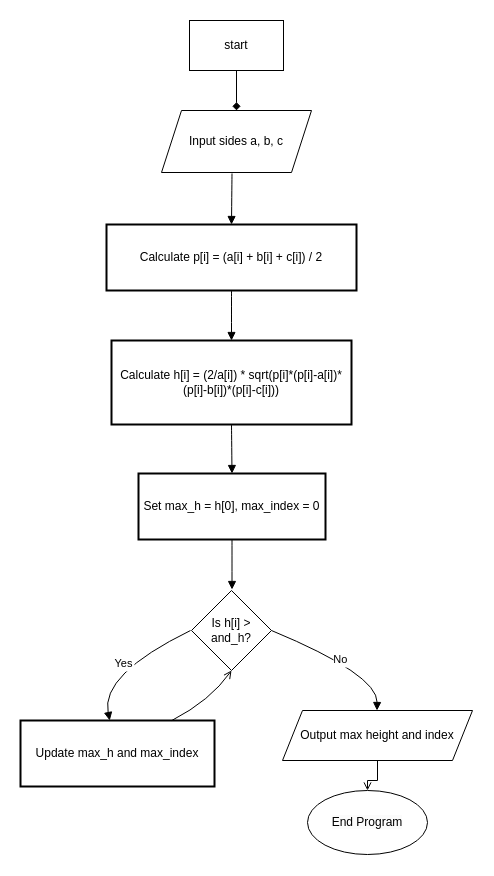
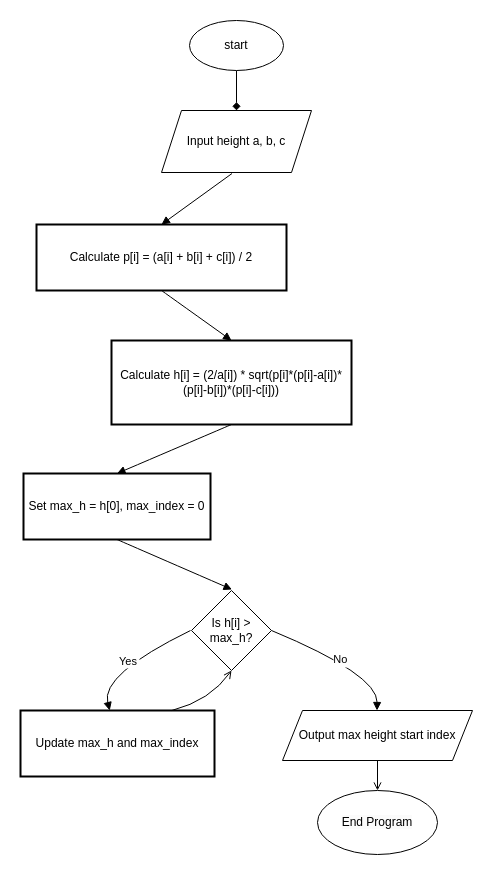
(237, 46) -> (237, 46)
(237, 142) -> (237, 142)
(232, 258) -> (162, 258)
(232, 507) -> (117, 507)
(232, 631) -> (232, 631)
(378, 736) -> (378, 736)
(118, 754) -> (118, 744)
(368, 823) -> (378, 823)
